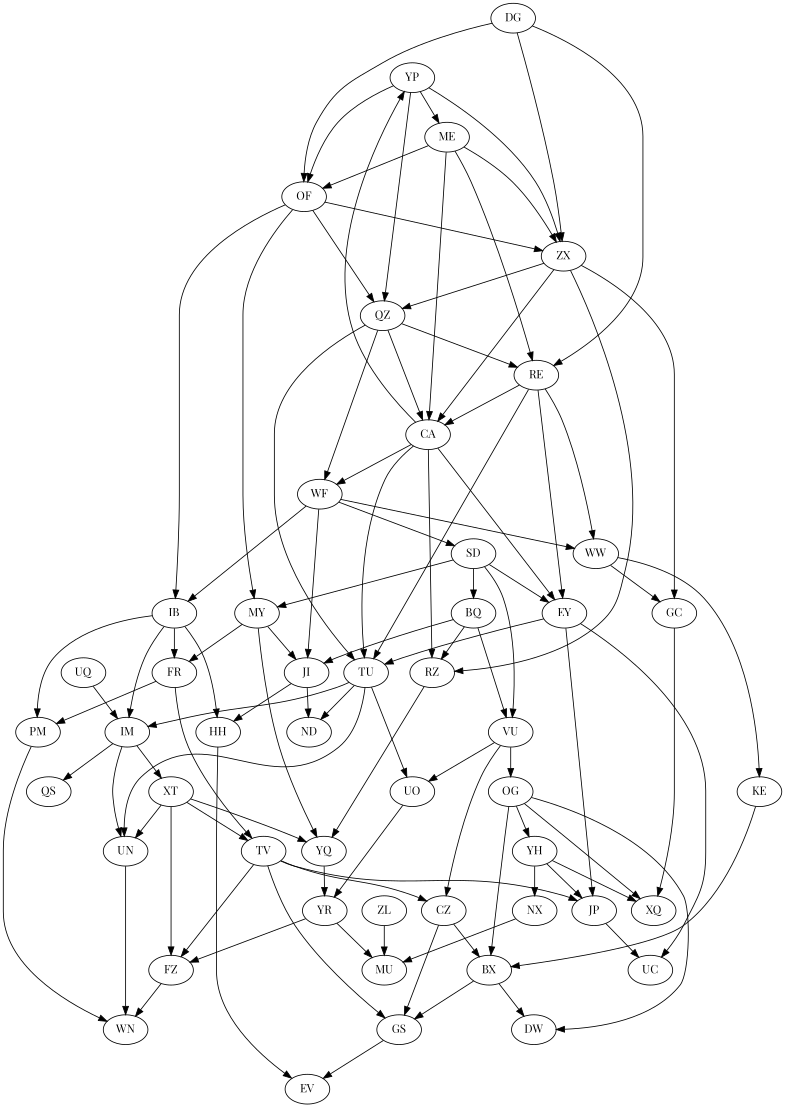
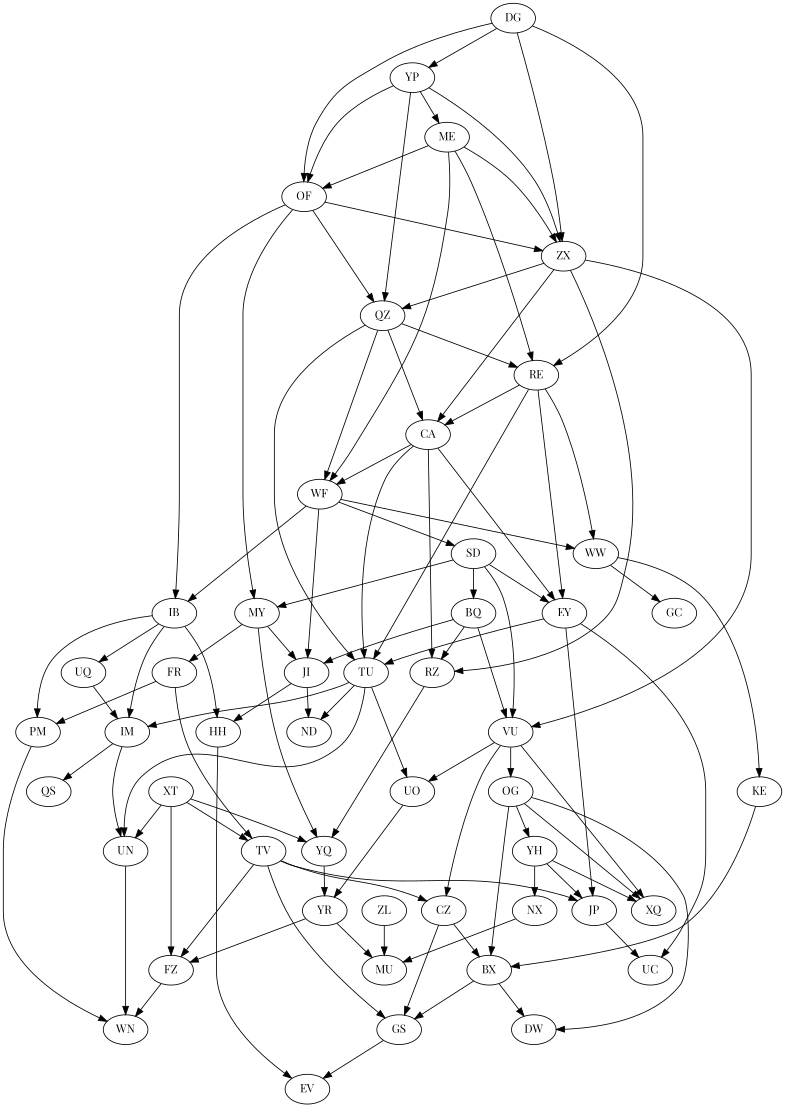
(346, 275) -> (466, 46)
(438, 282) -> (421, 323)
(674, 407) -> (751, 501)
(174, 639) -> (132, 641)
(147, 759) -> none
(674, 759) -> (568, 804)
